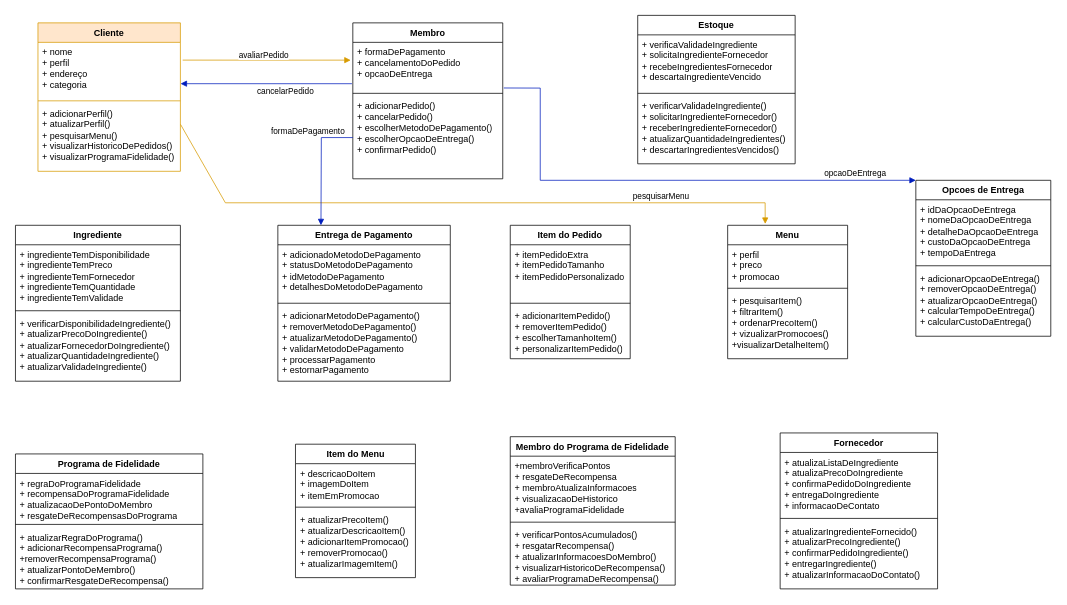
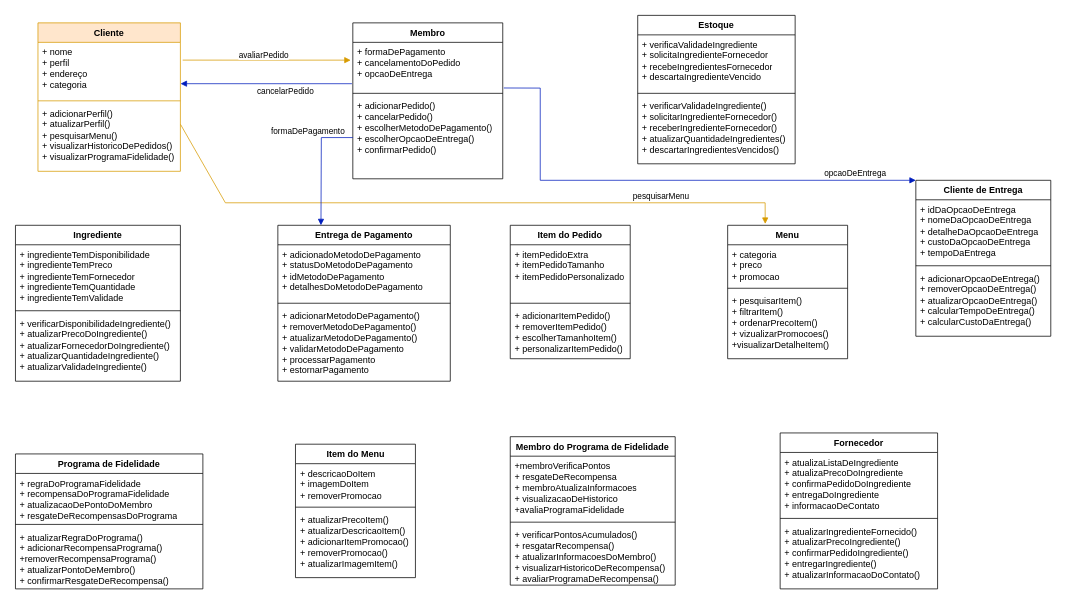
(984, 191) -> (984, 191)
(756, 266) -> (758, 266)
(341, 485) -> (342, 485)
